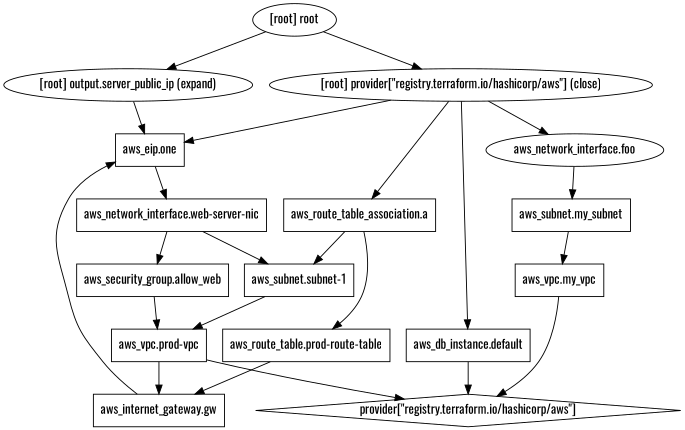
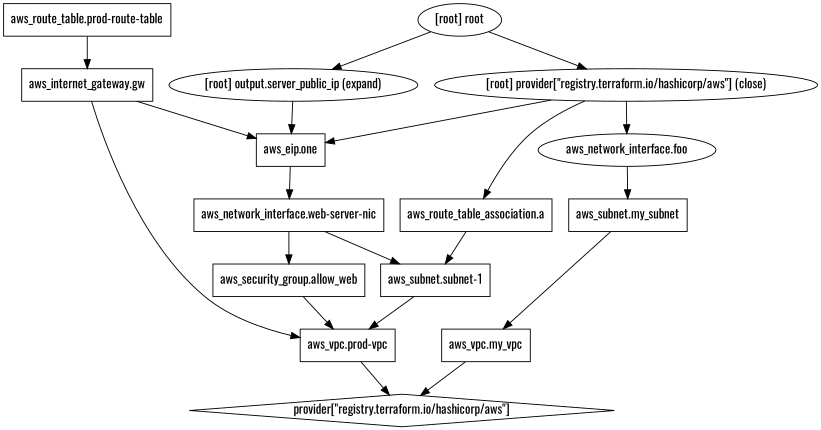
(366, 282) -> none
(468, 345) -> none
(159, 374) -> (160, 247)
